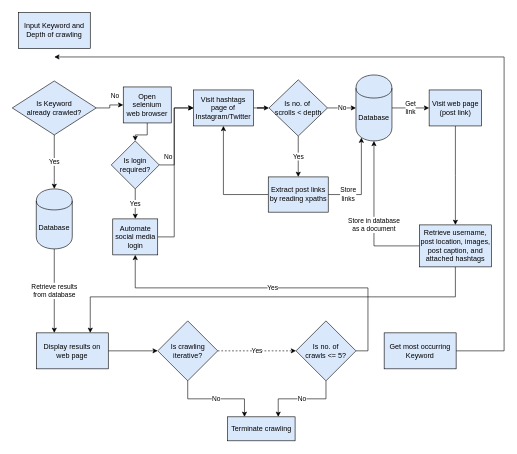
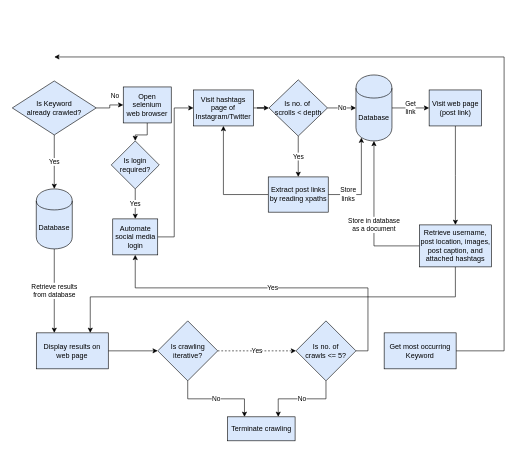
(54, 30) -> none
(165, 165) -> none
